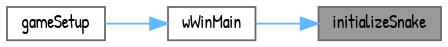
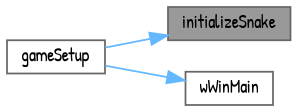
(278, 24) -> (128, 43)
